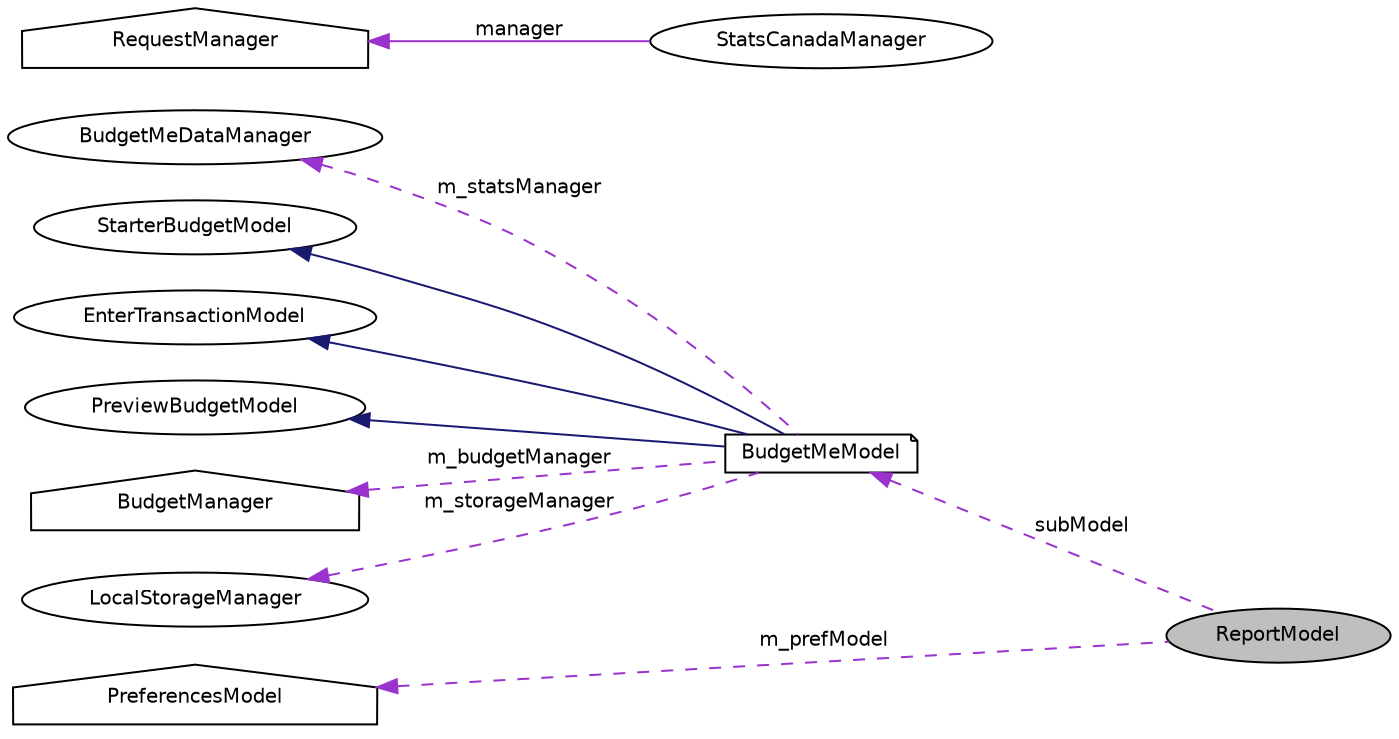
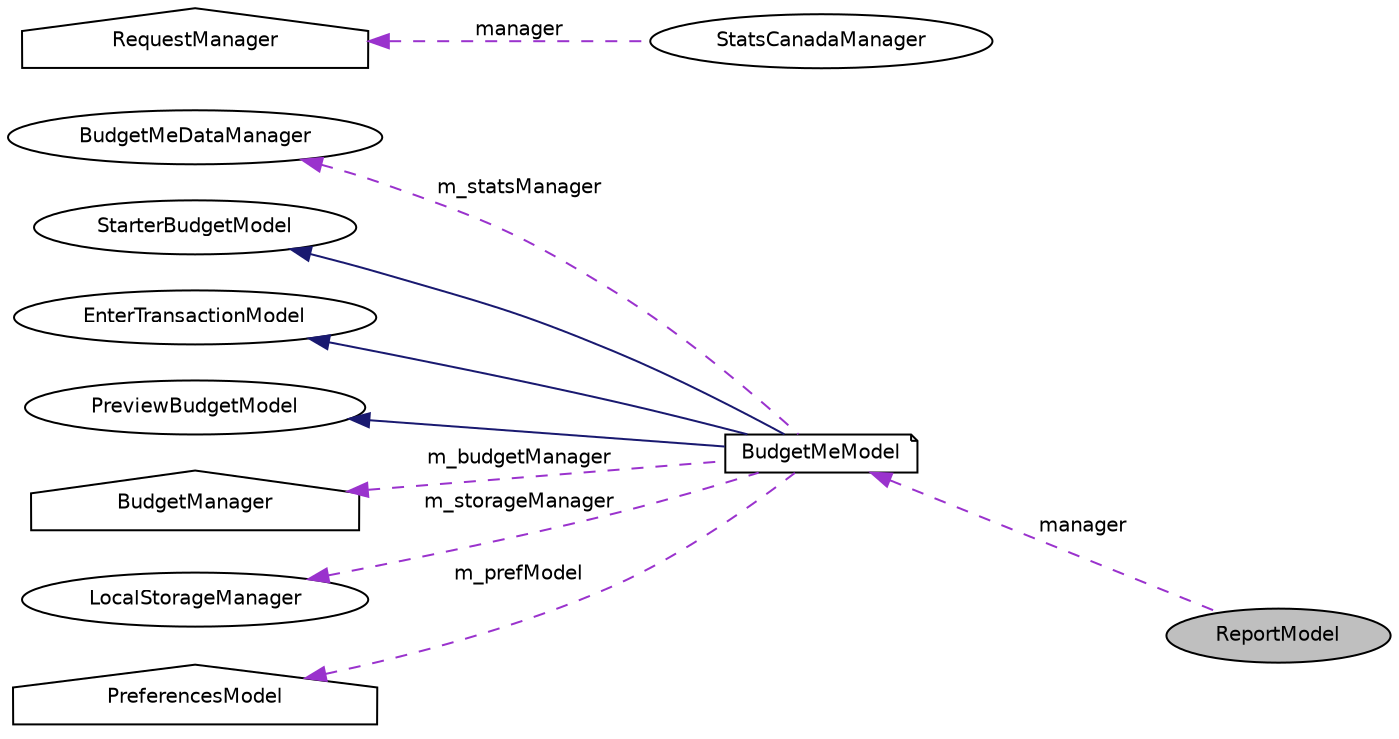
(520, 41) -> (520, 41)
(1080, 527) -> (1080, 527)
(783, 664) -> (573, 603)
